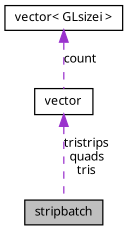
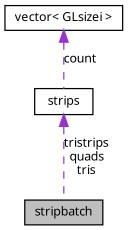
(64, 102) -> (64, 102)
